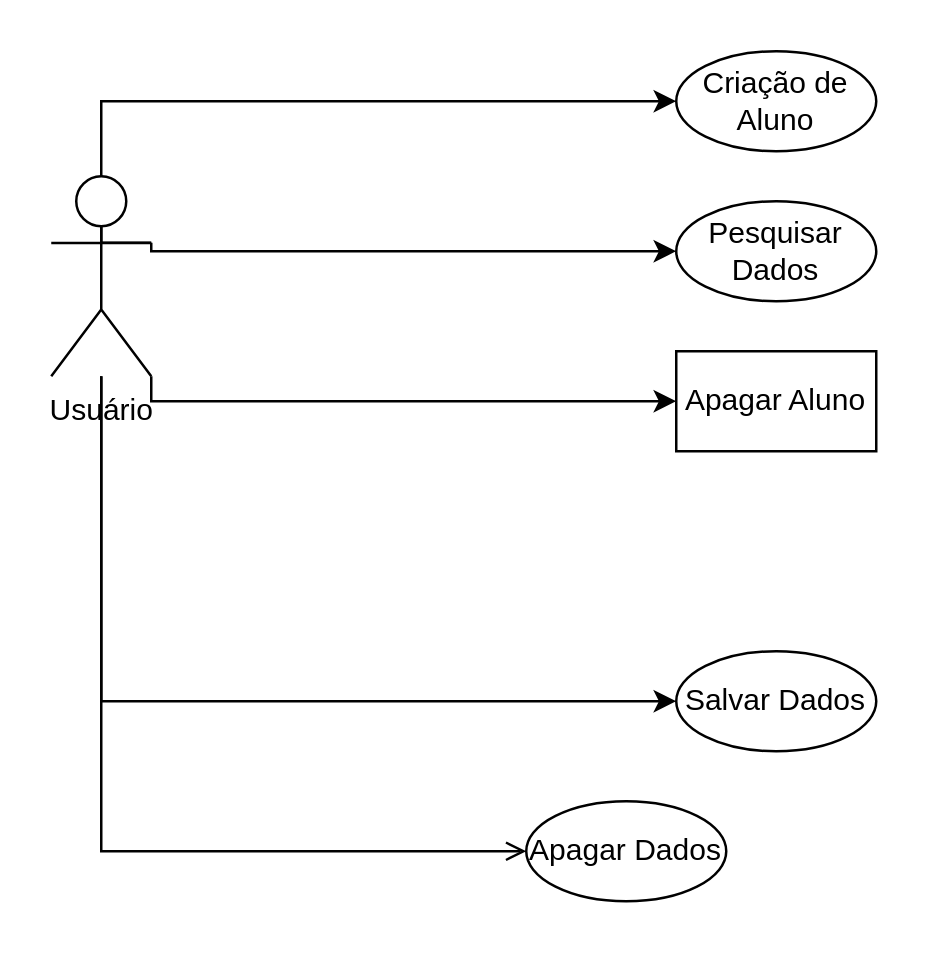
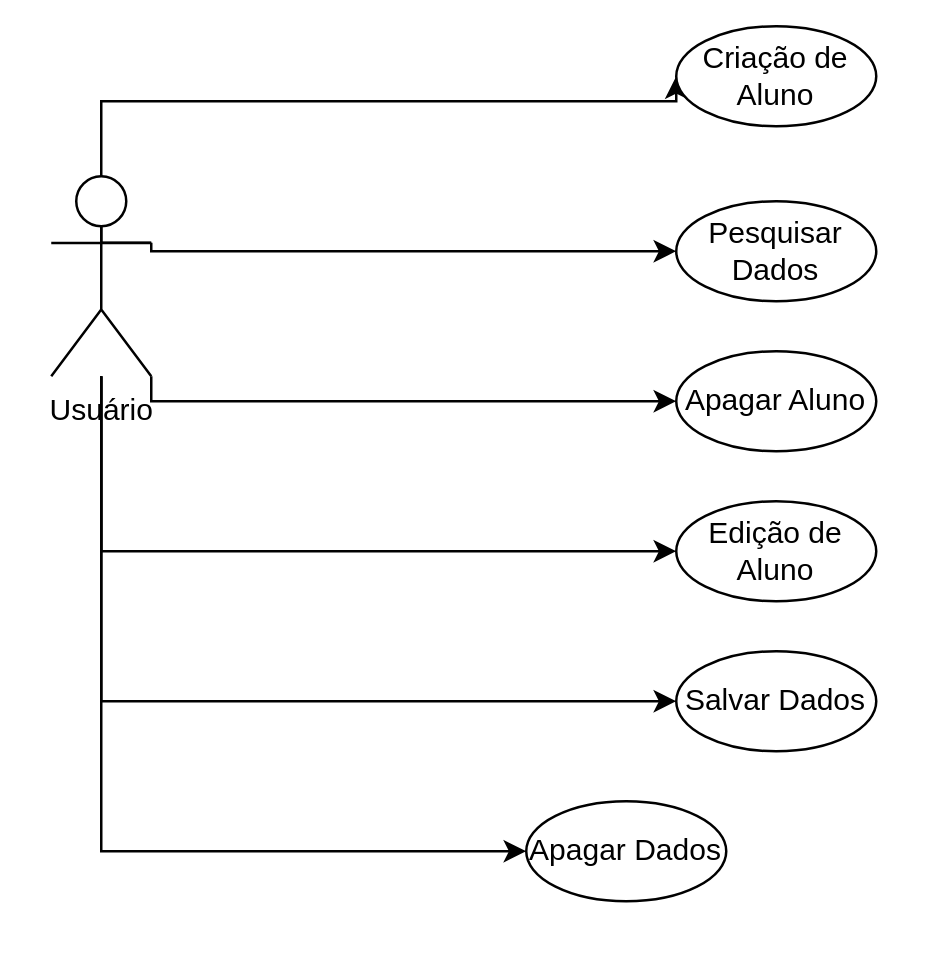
(776, 101) -> (776, 76)
(776, 401) -> (776, 401)
none -> (383, 551)
none -> (776, 551)
(512, 851) -> (508, 851)
